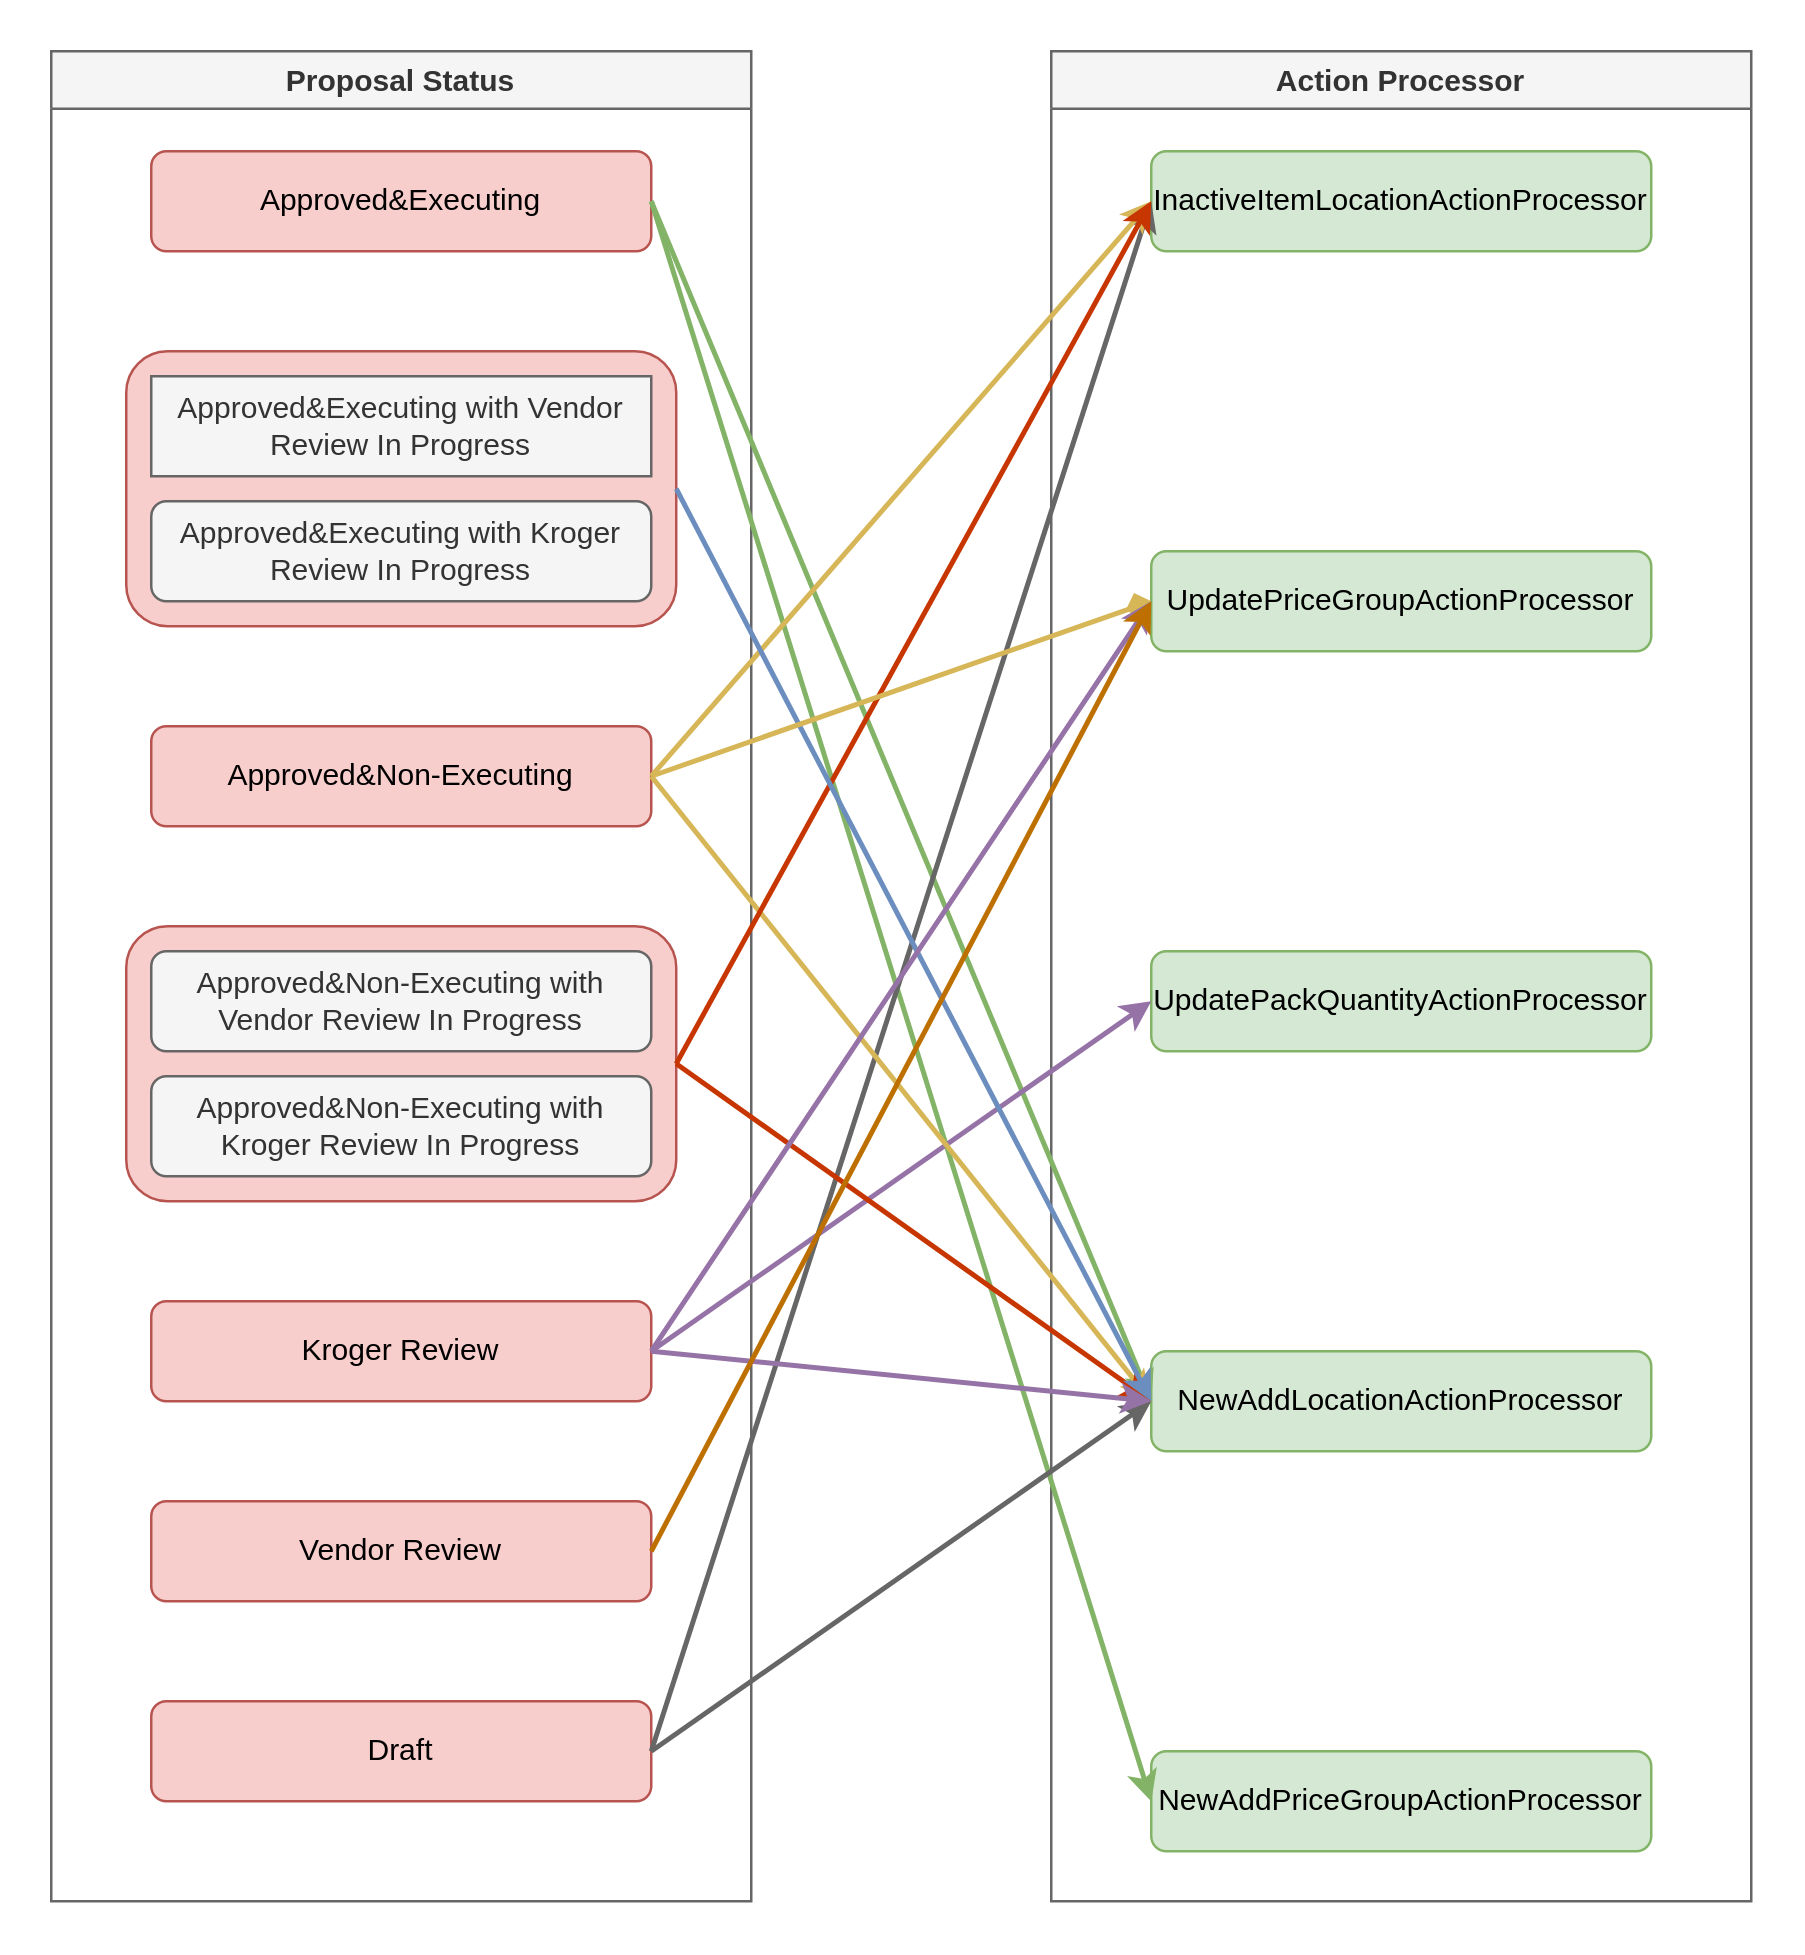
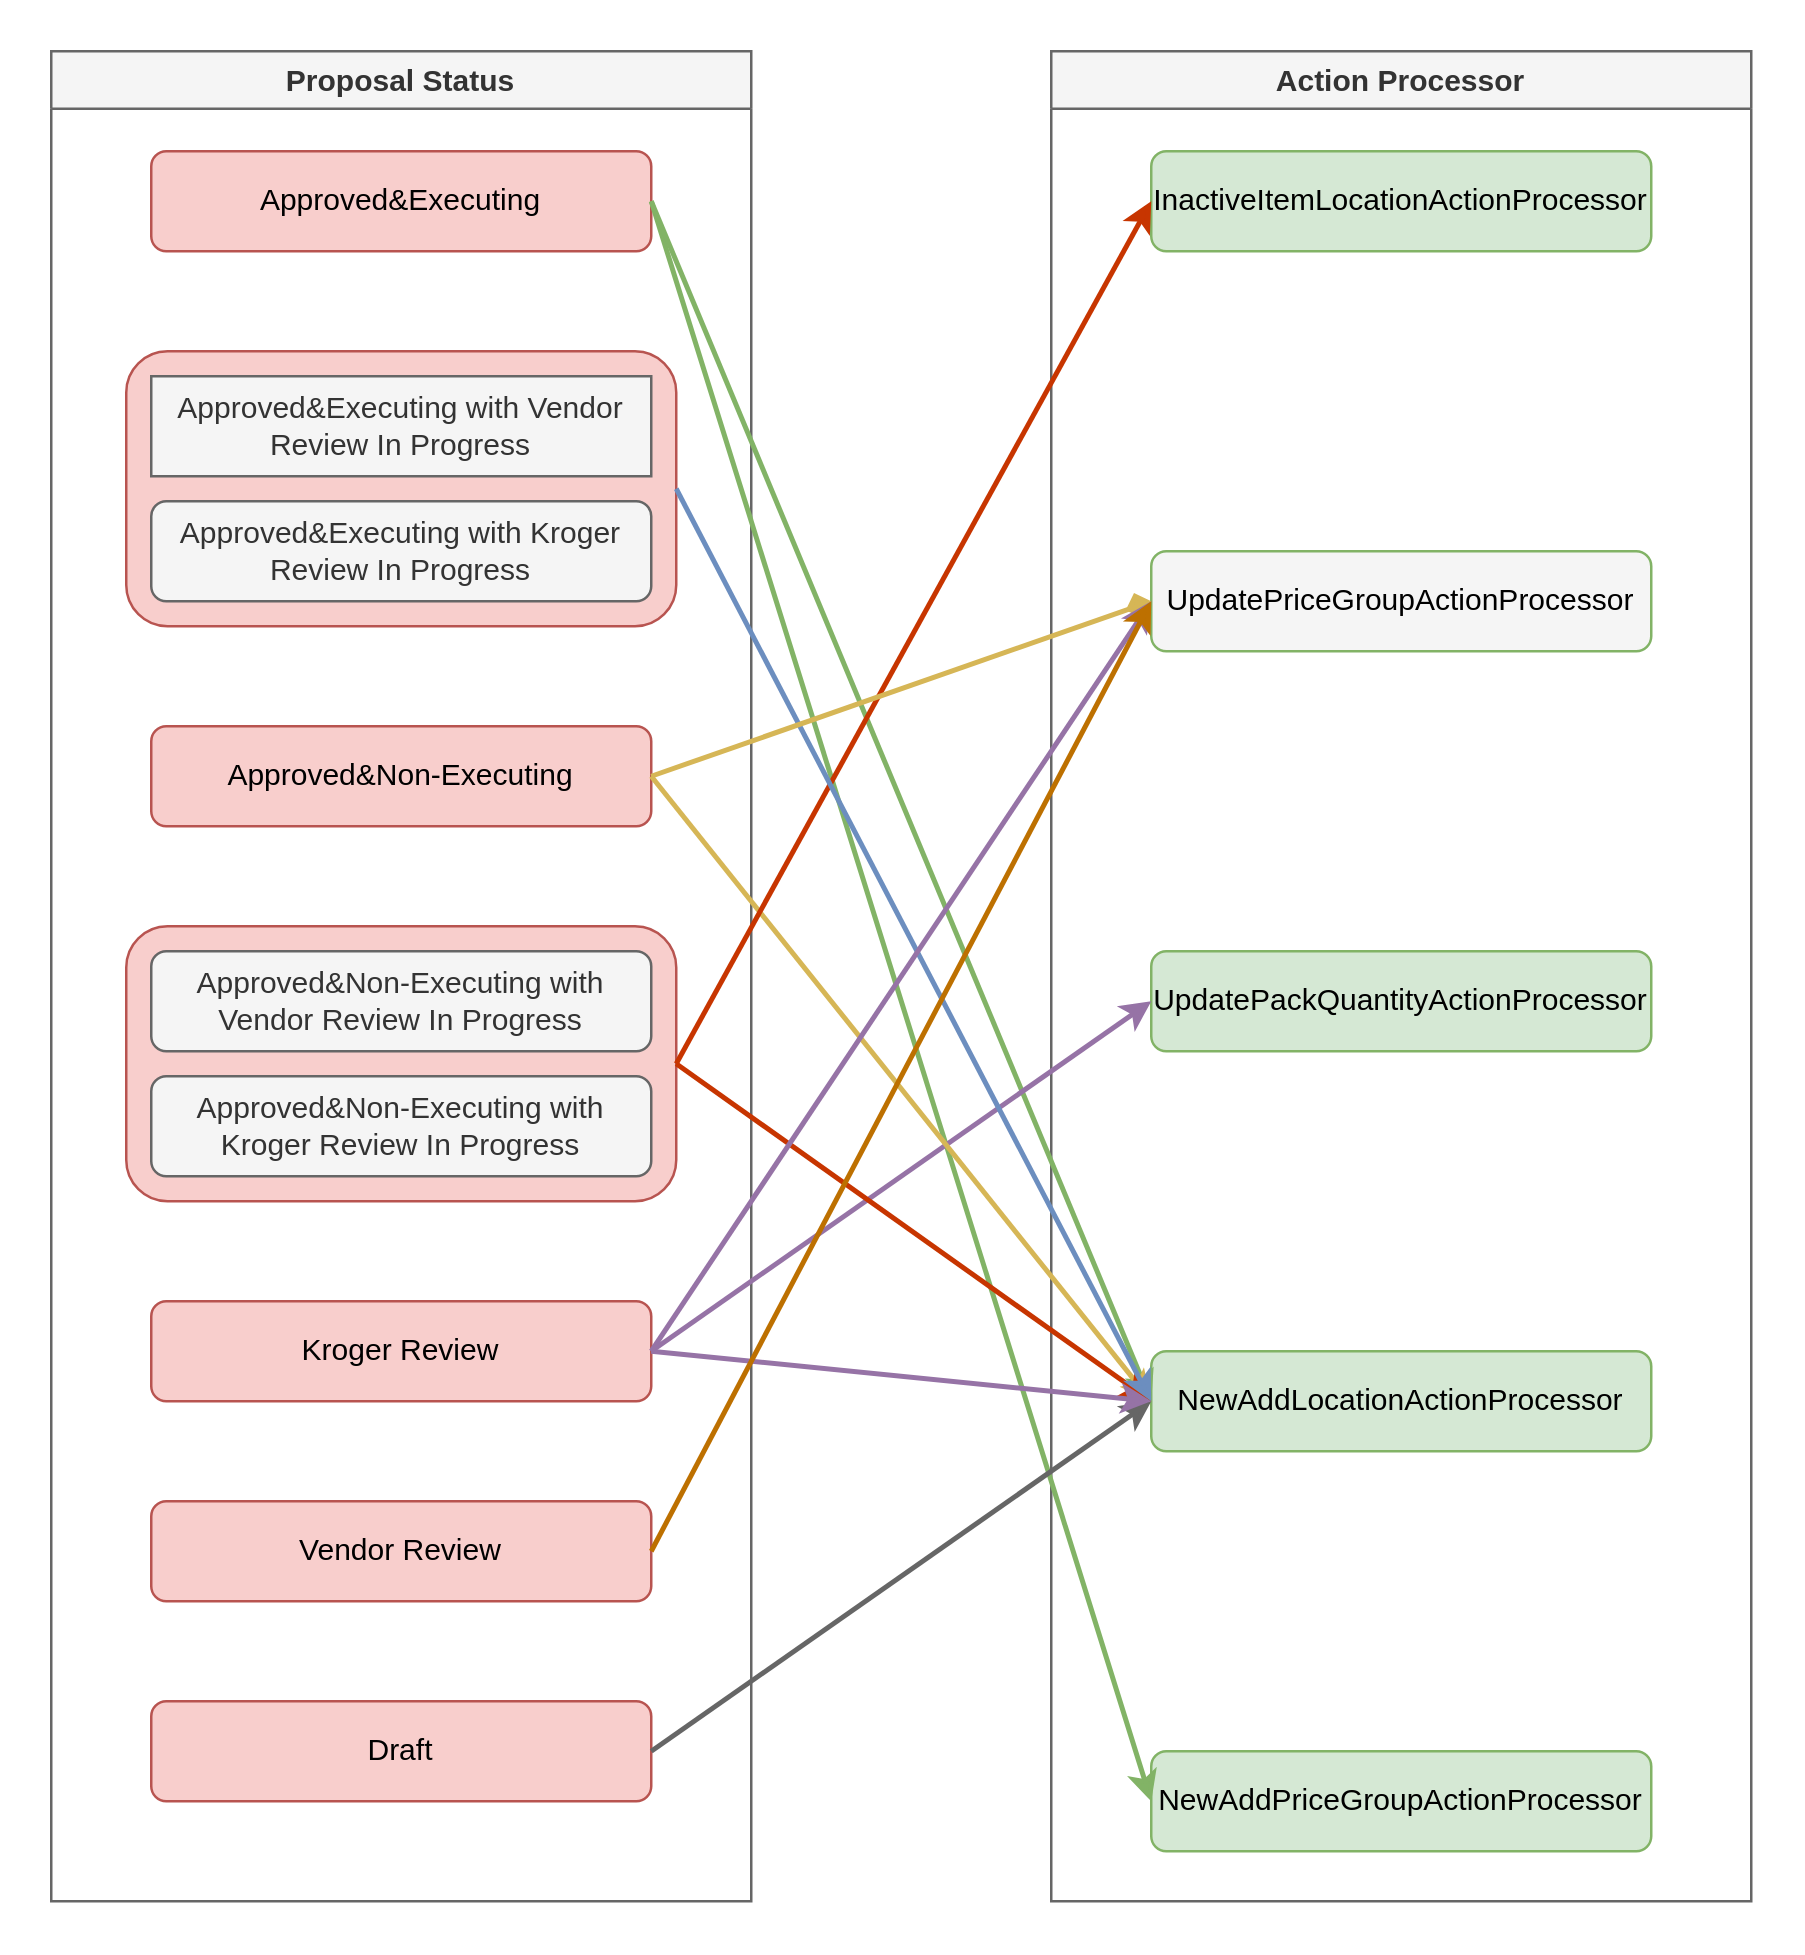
(932, 454) -> none
(1401, 601) -> (1401, 601)
(700, 1601) -> none
